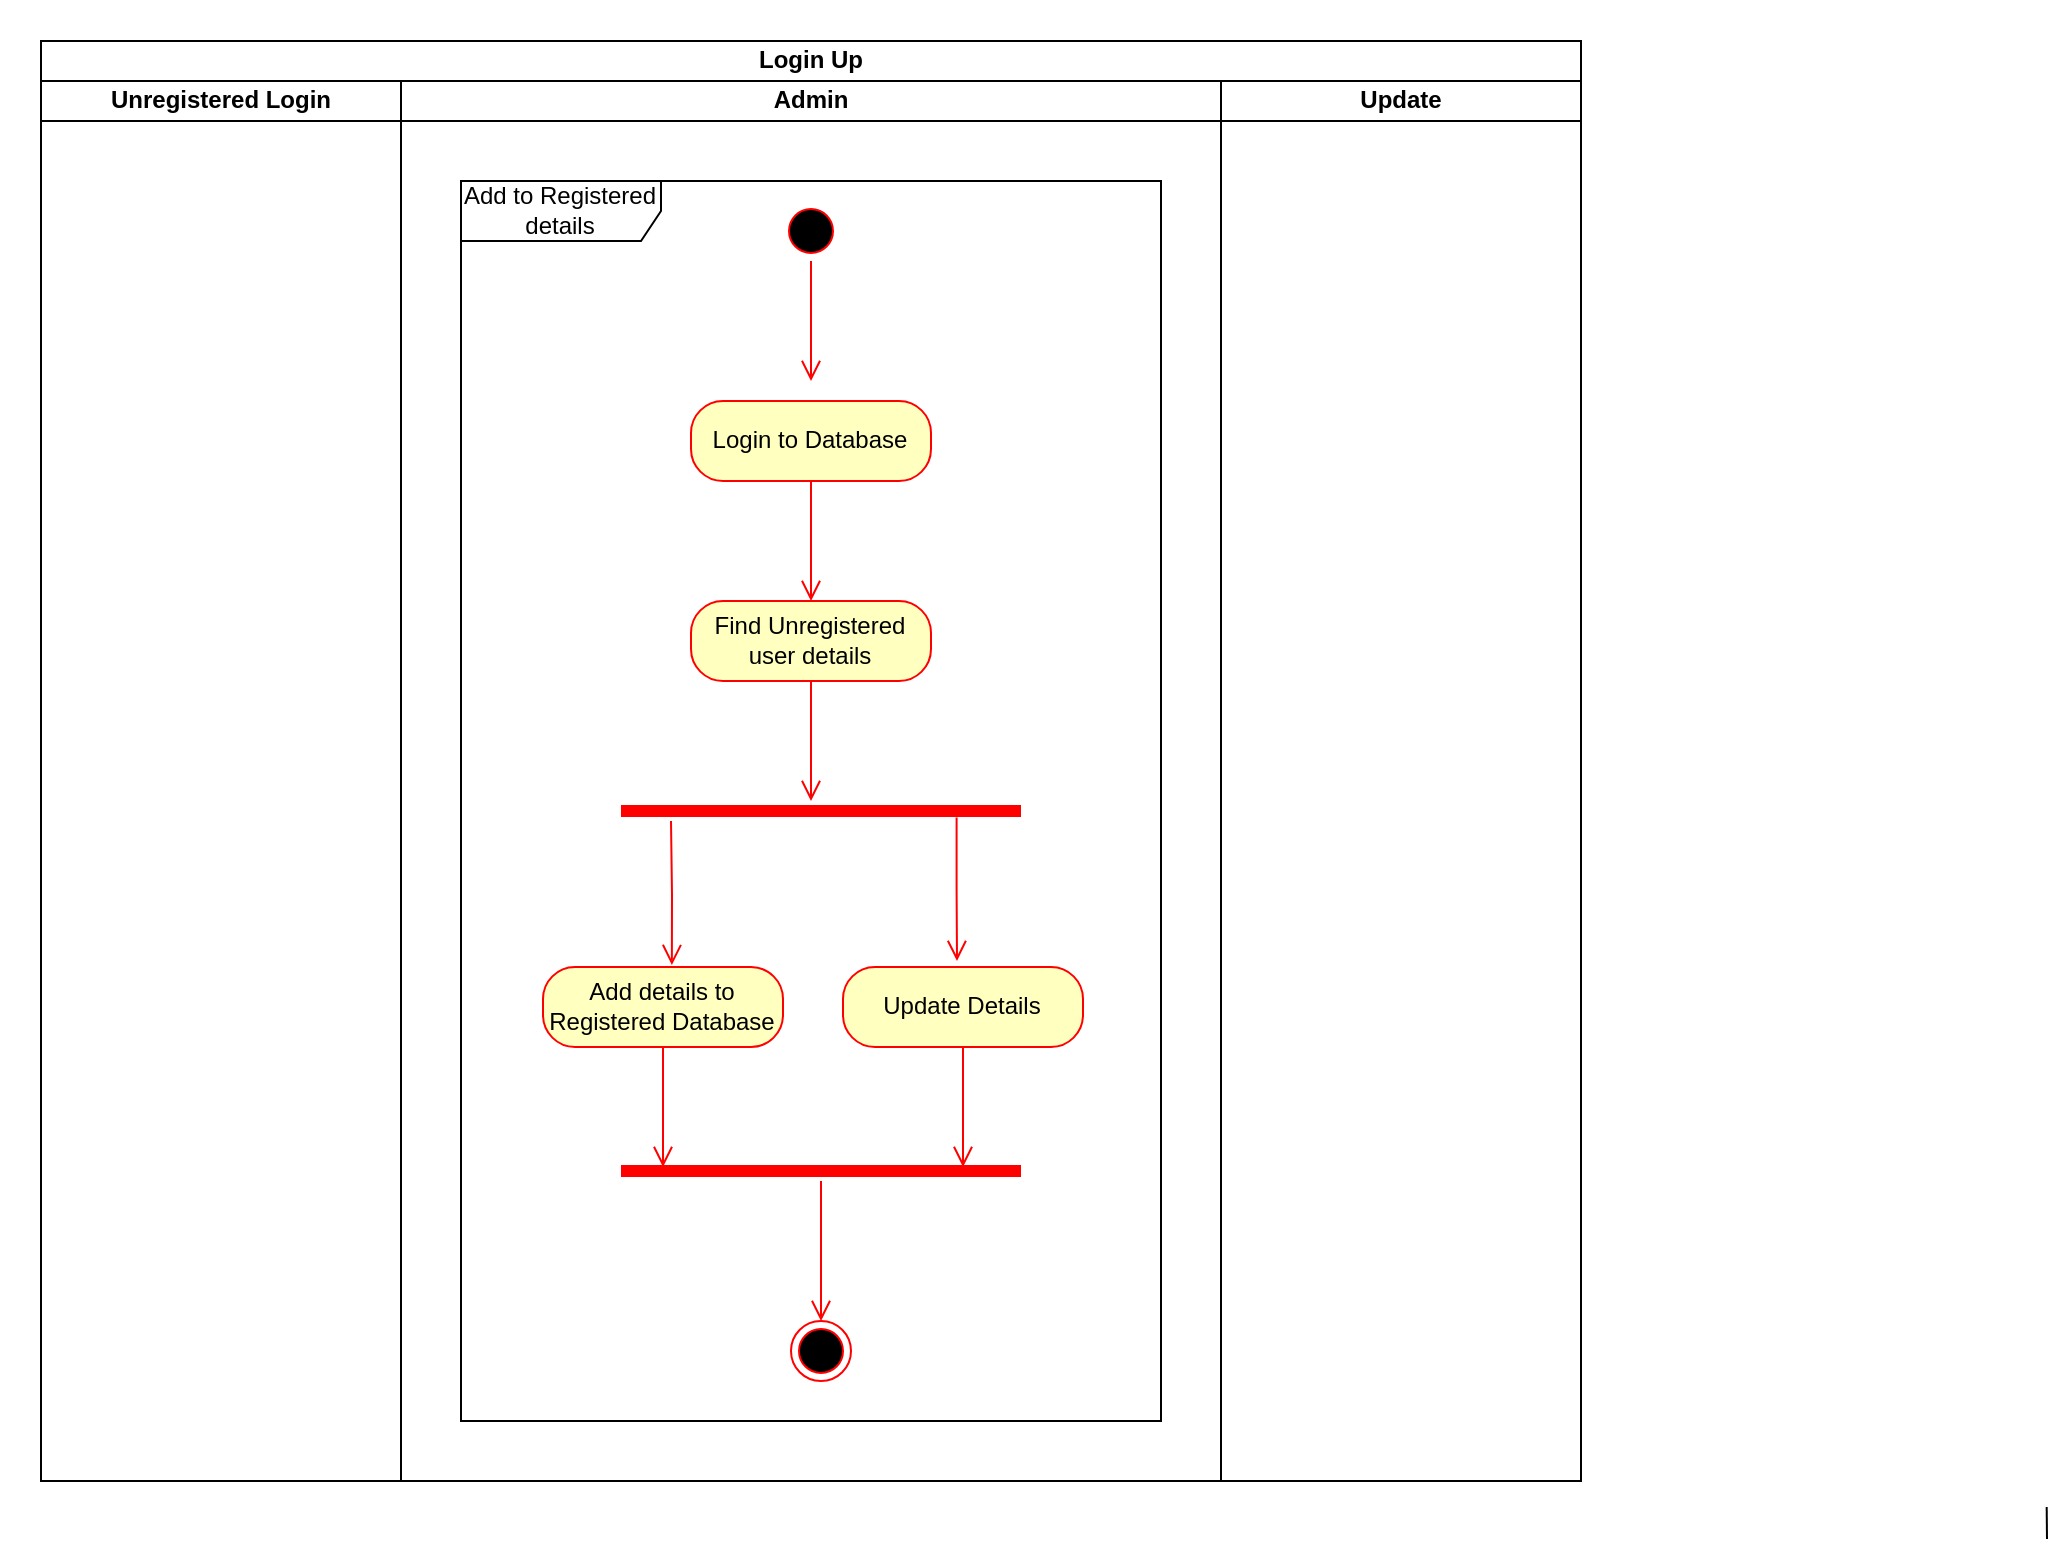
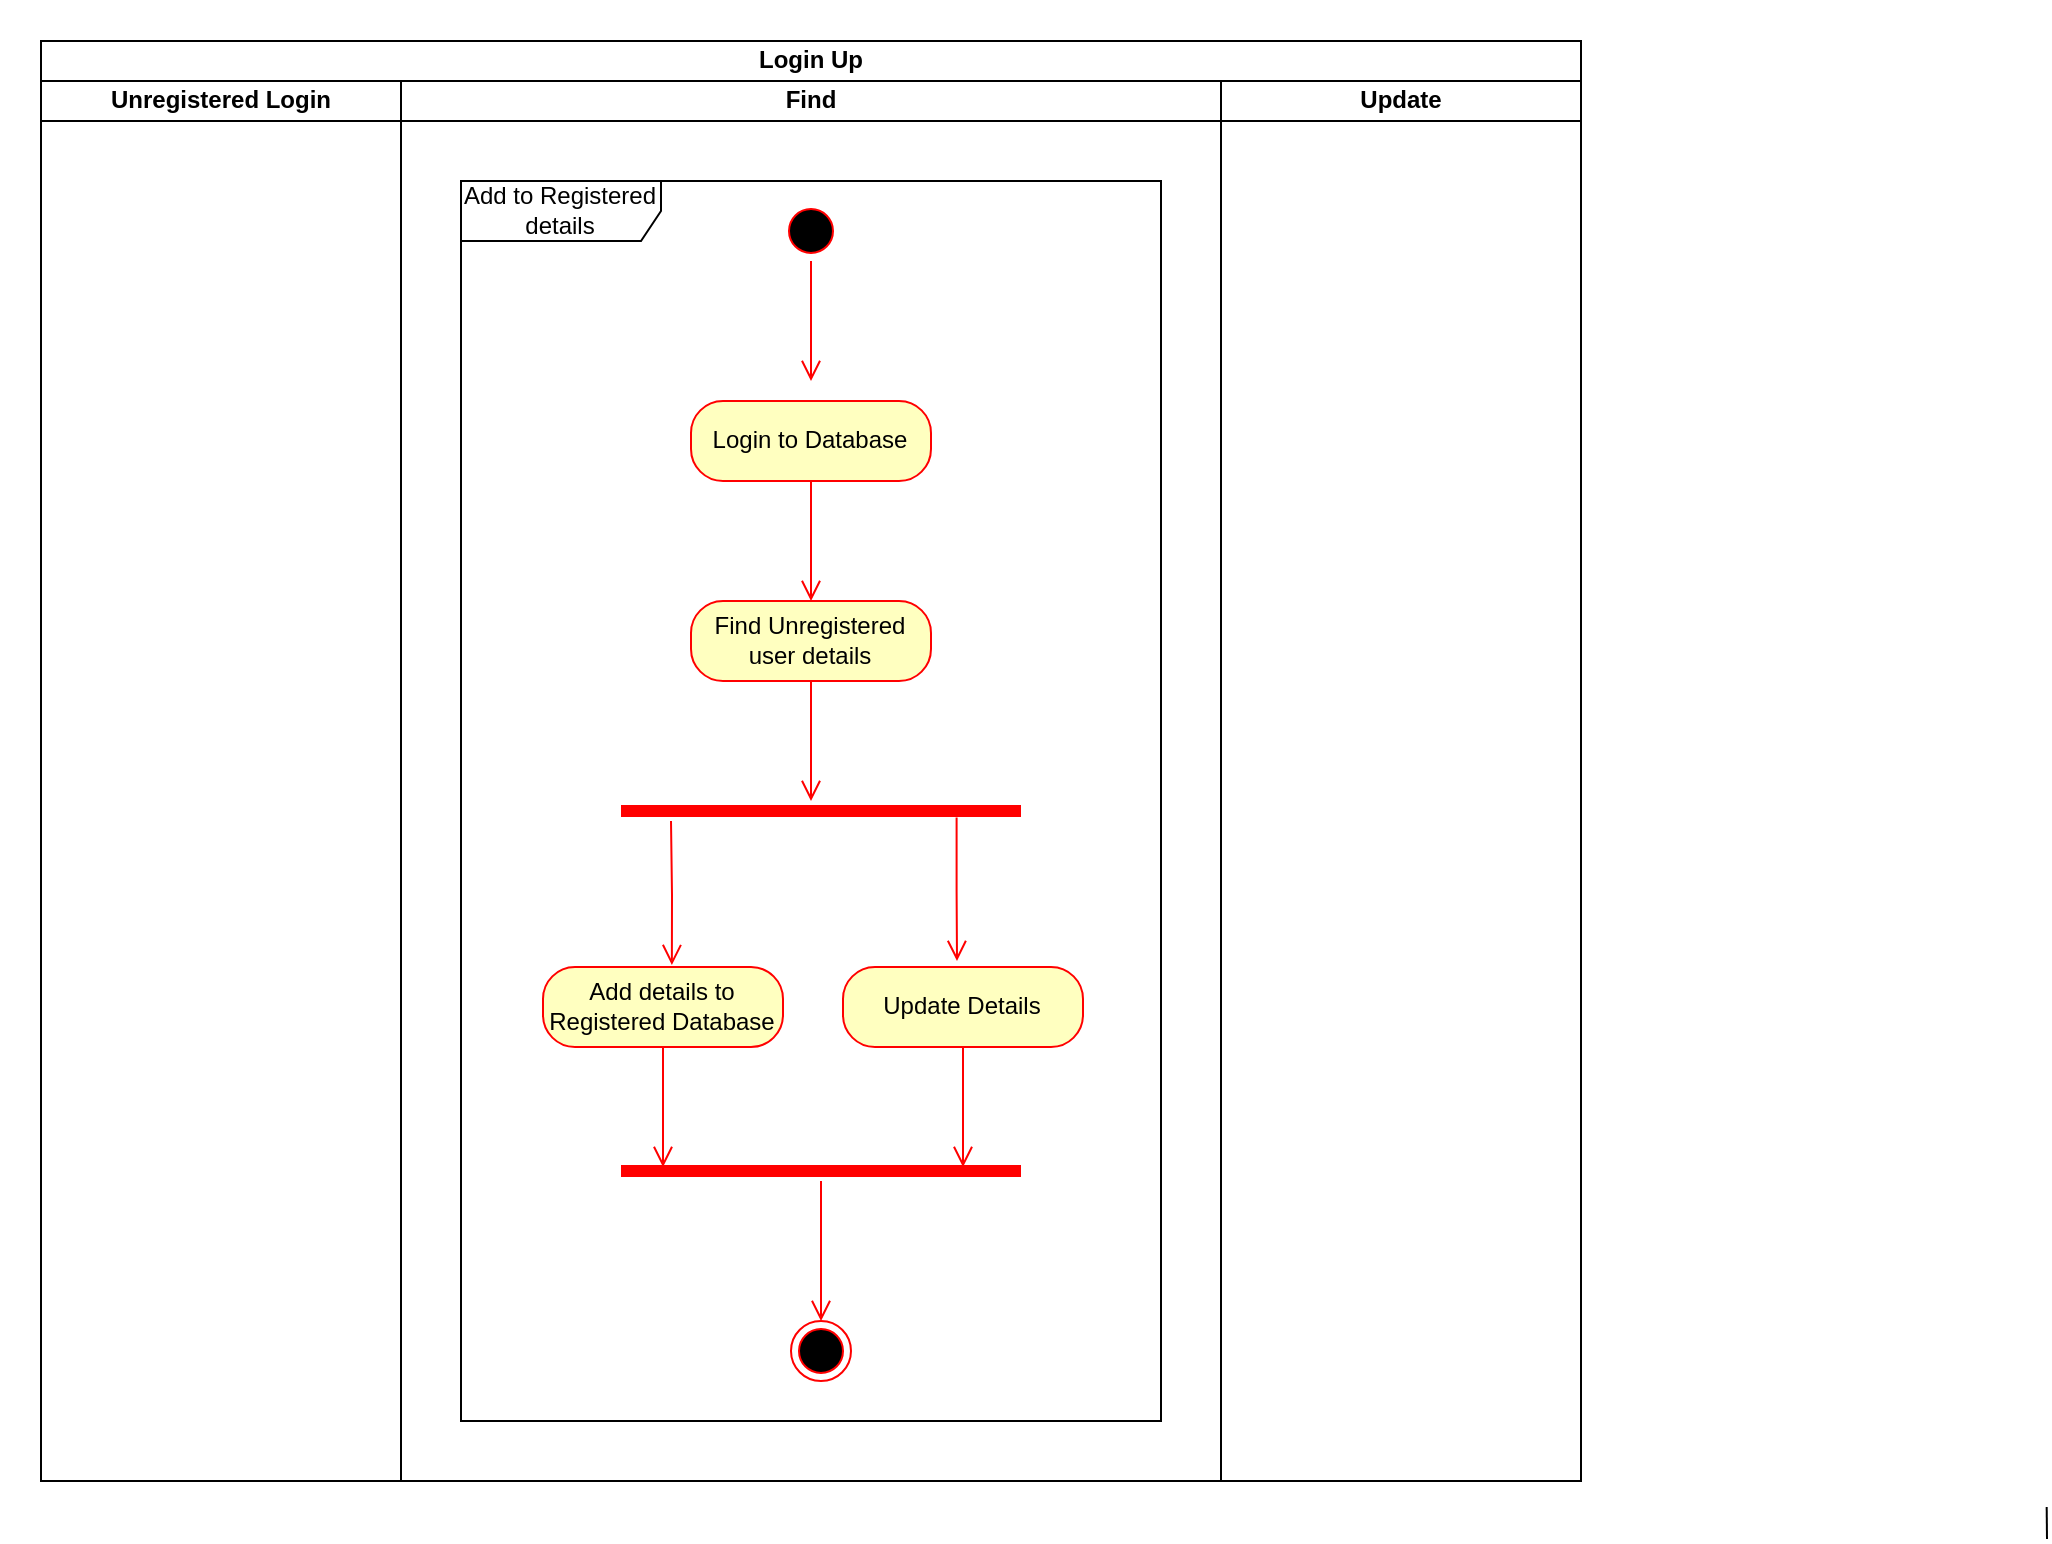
(812, 101) -> (812, 101)
